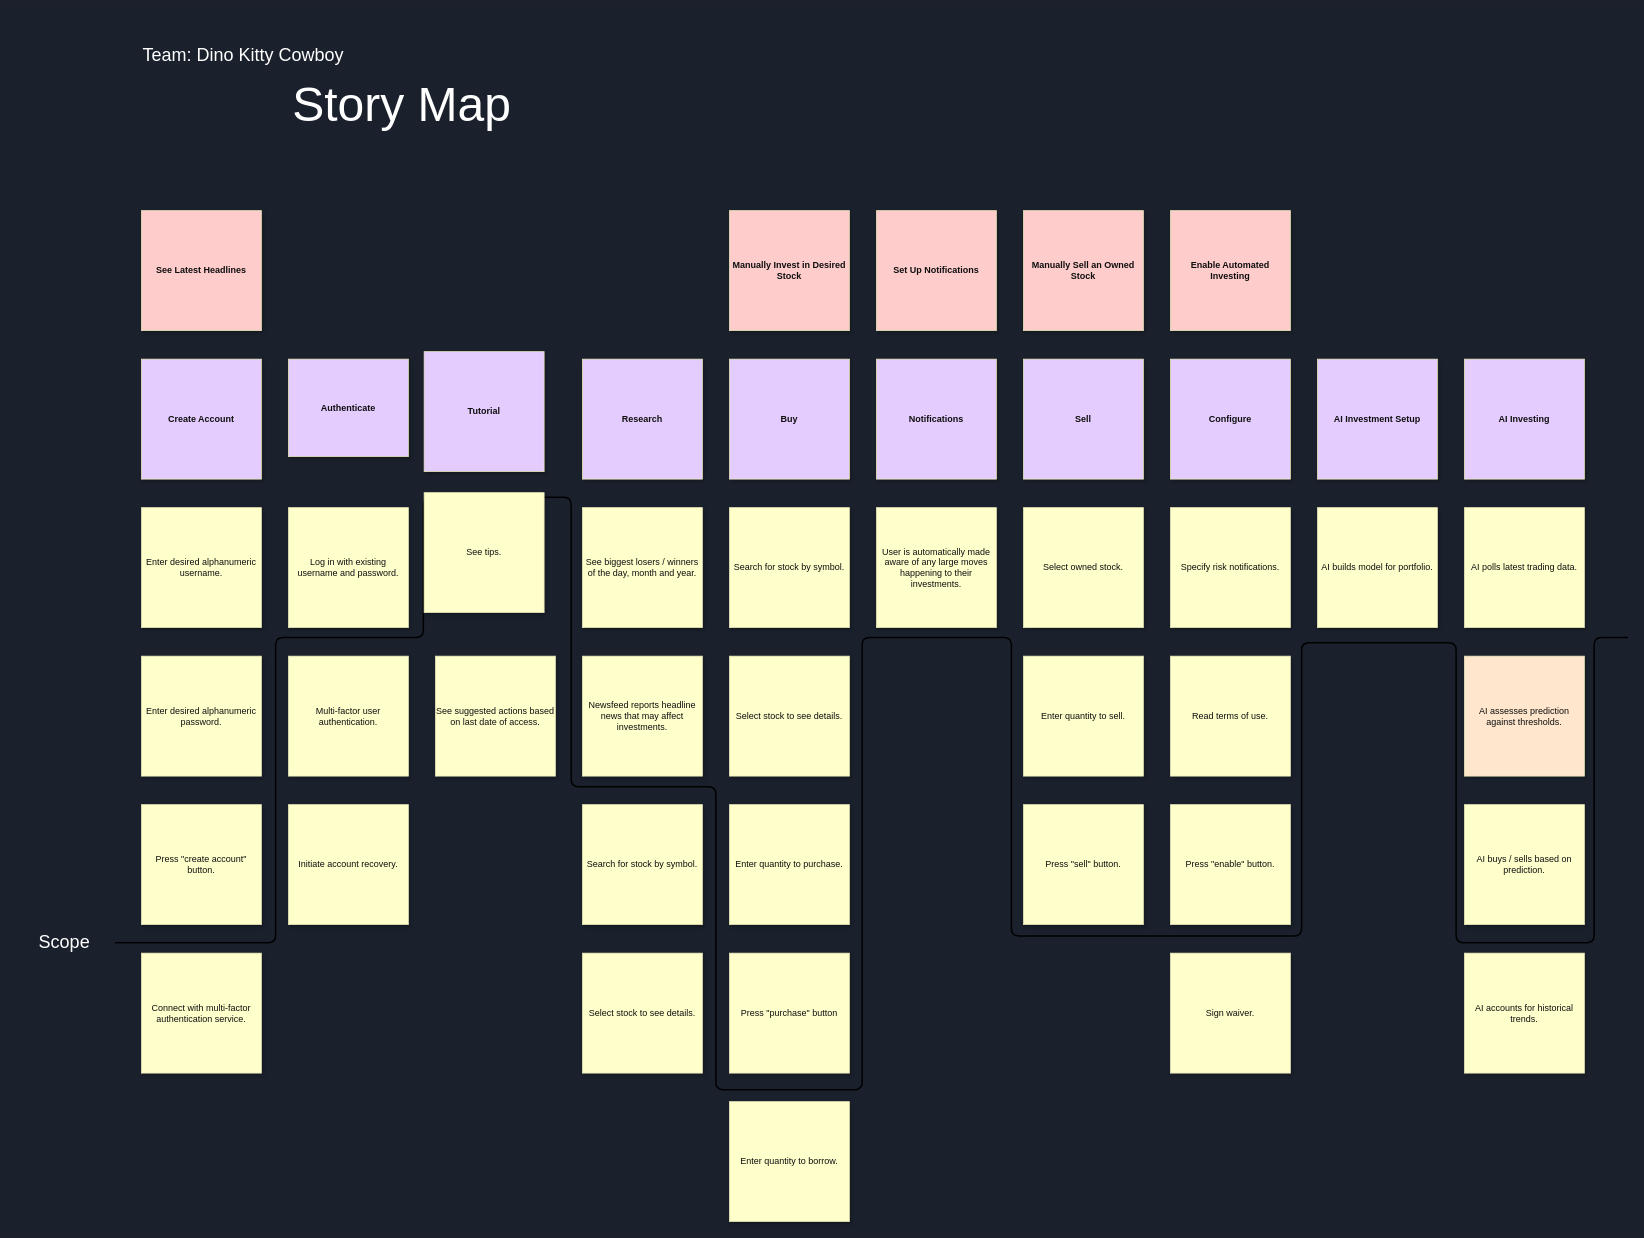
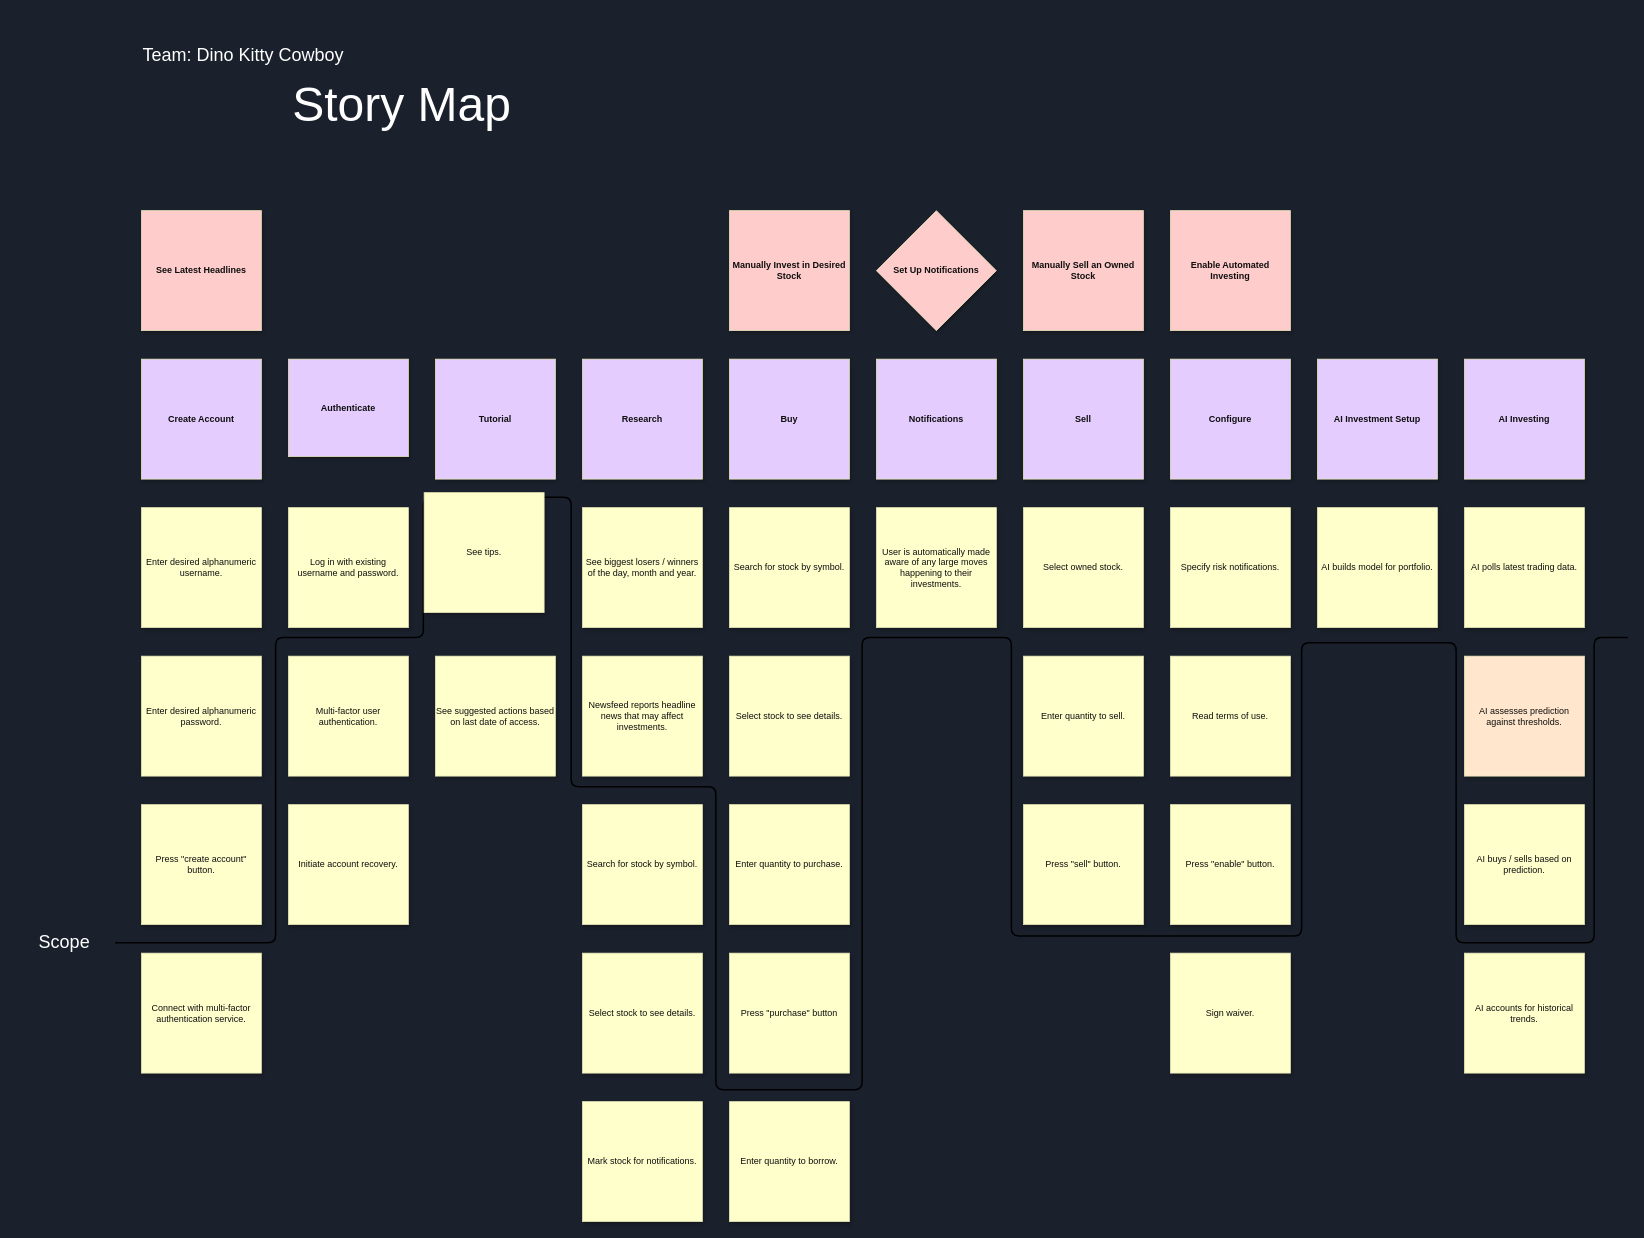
(936, 270) -> (936, 270)
(484, 411) -> (495, 419)
none -> (642, 1161)
